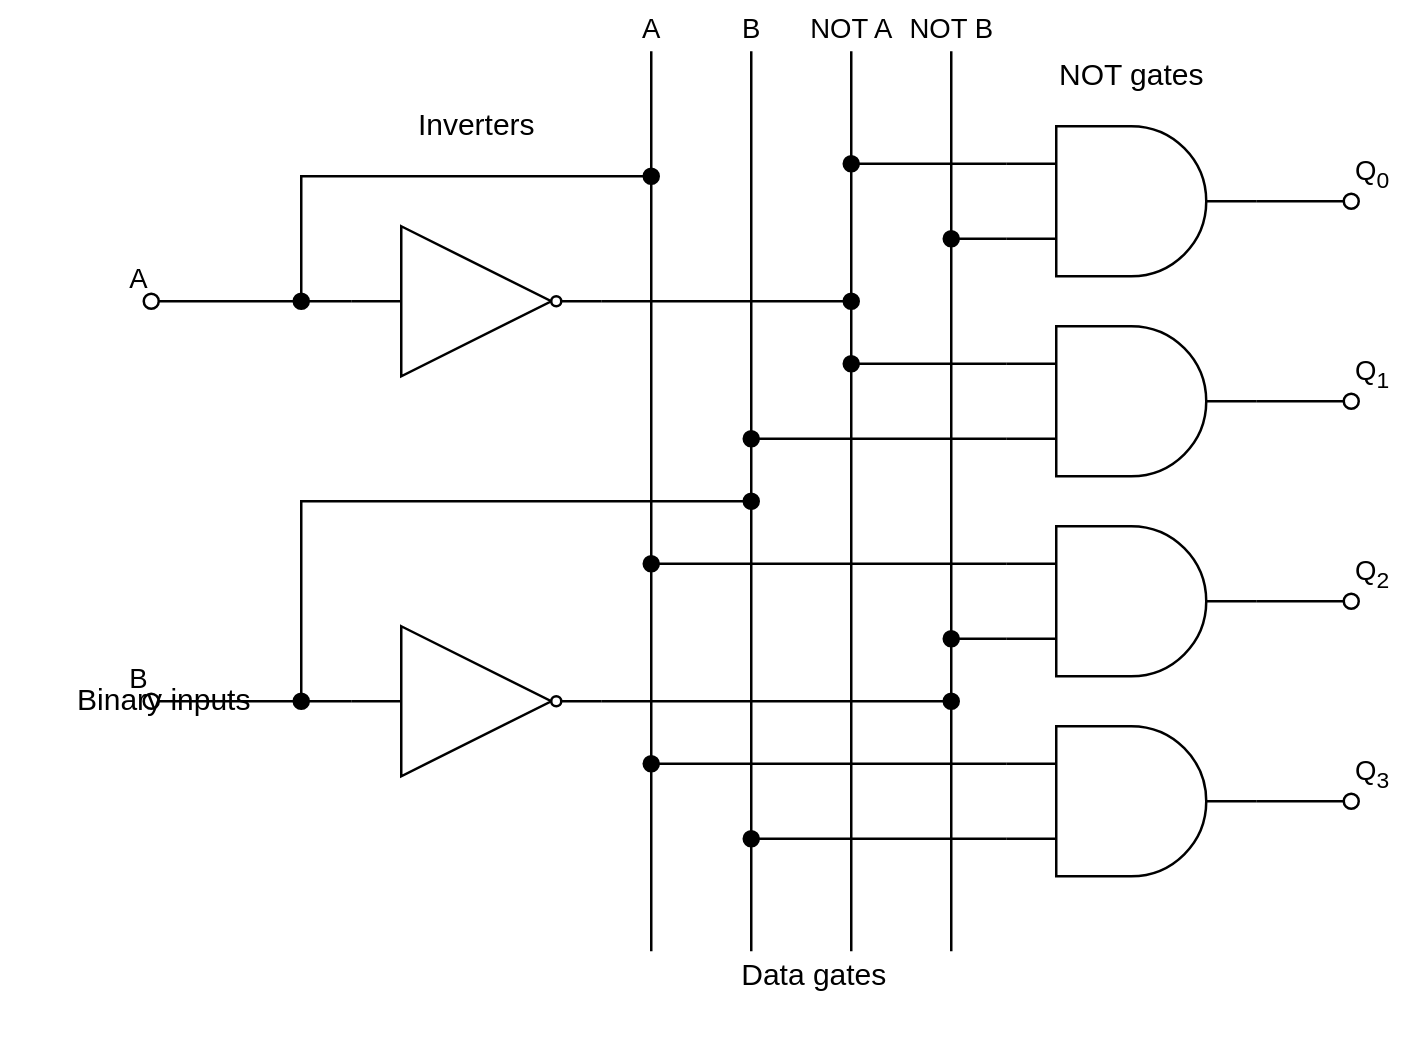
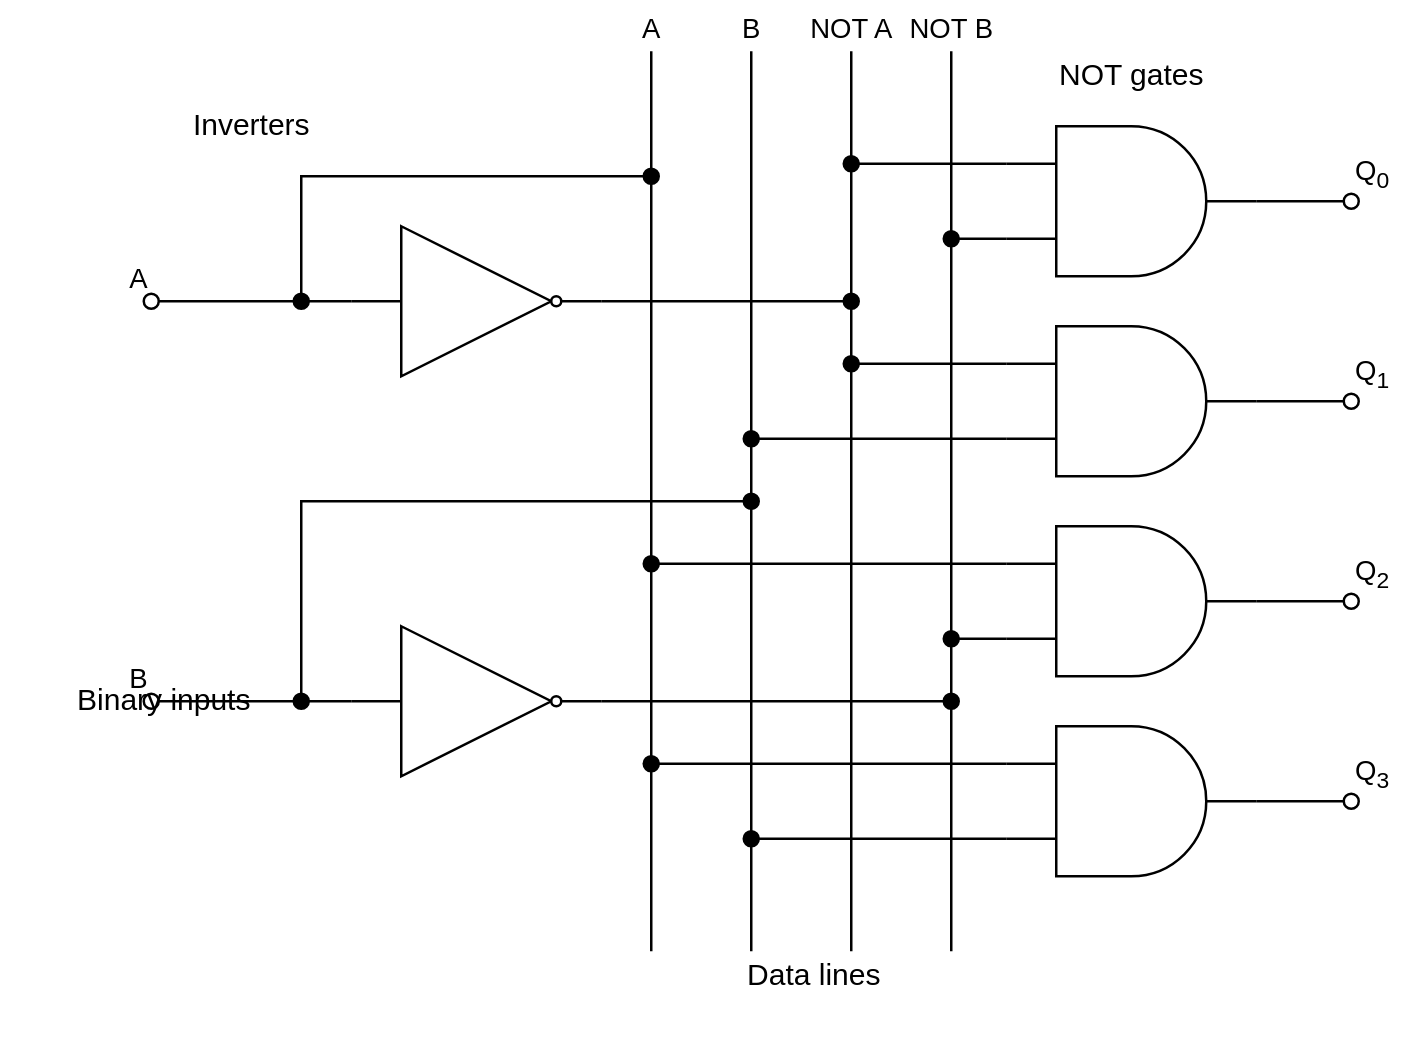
(476, 126) -> (251, 126)
(815, 976) -> (815, 976)
